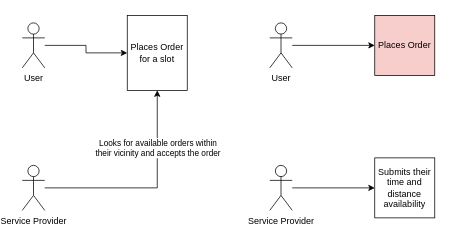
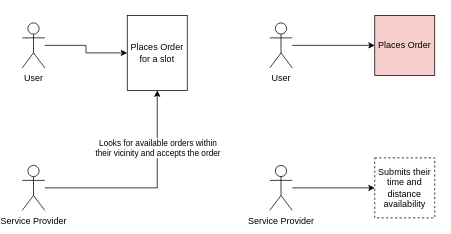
(405, 188) -> (405, 188)
